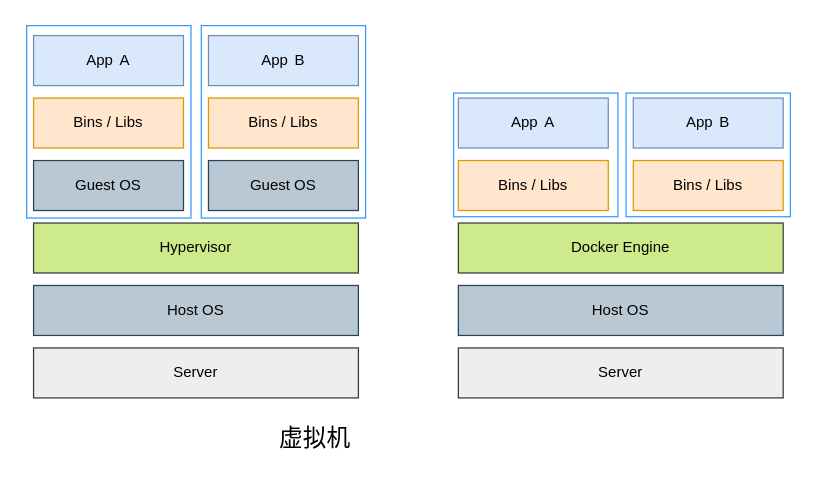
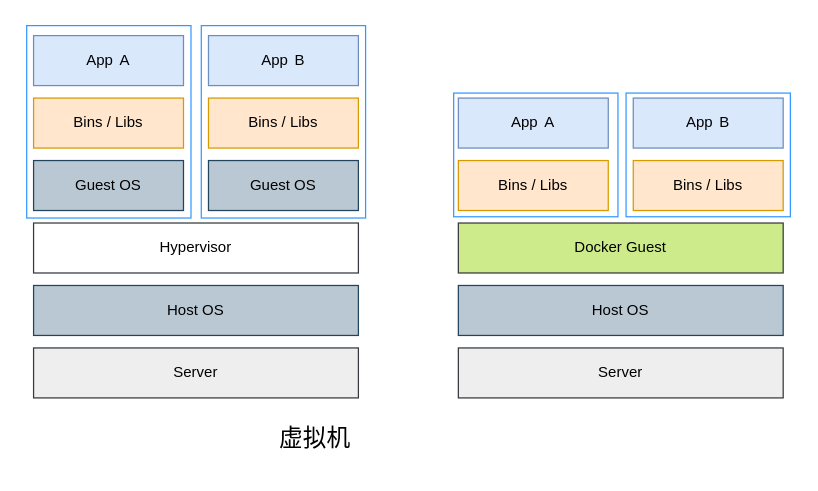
(196, 248) -> (196, 248)
(621, 248) -> (621, 248)
